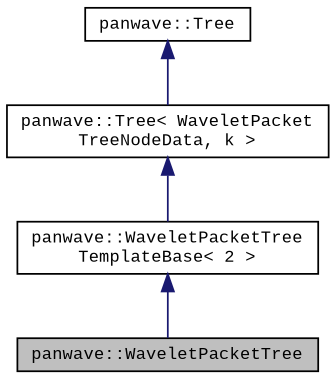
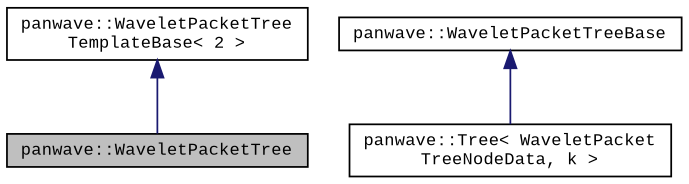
(168, 24) -> (510, 34)
(168, 199) -> none
